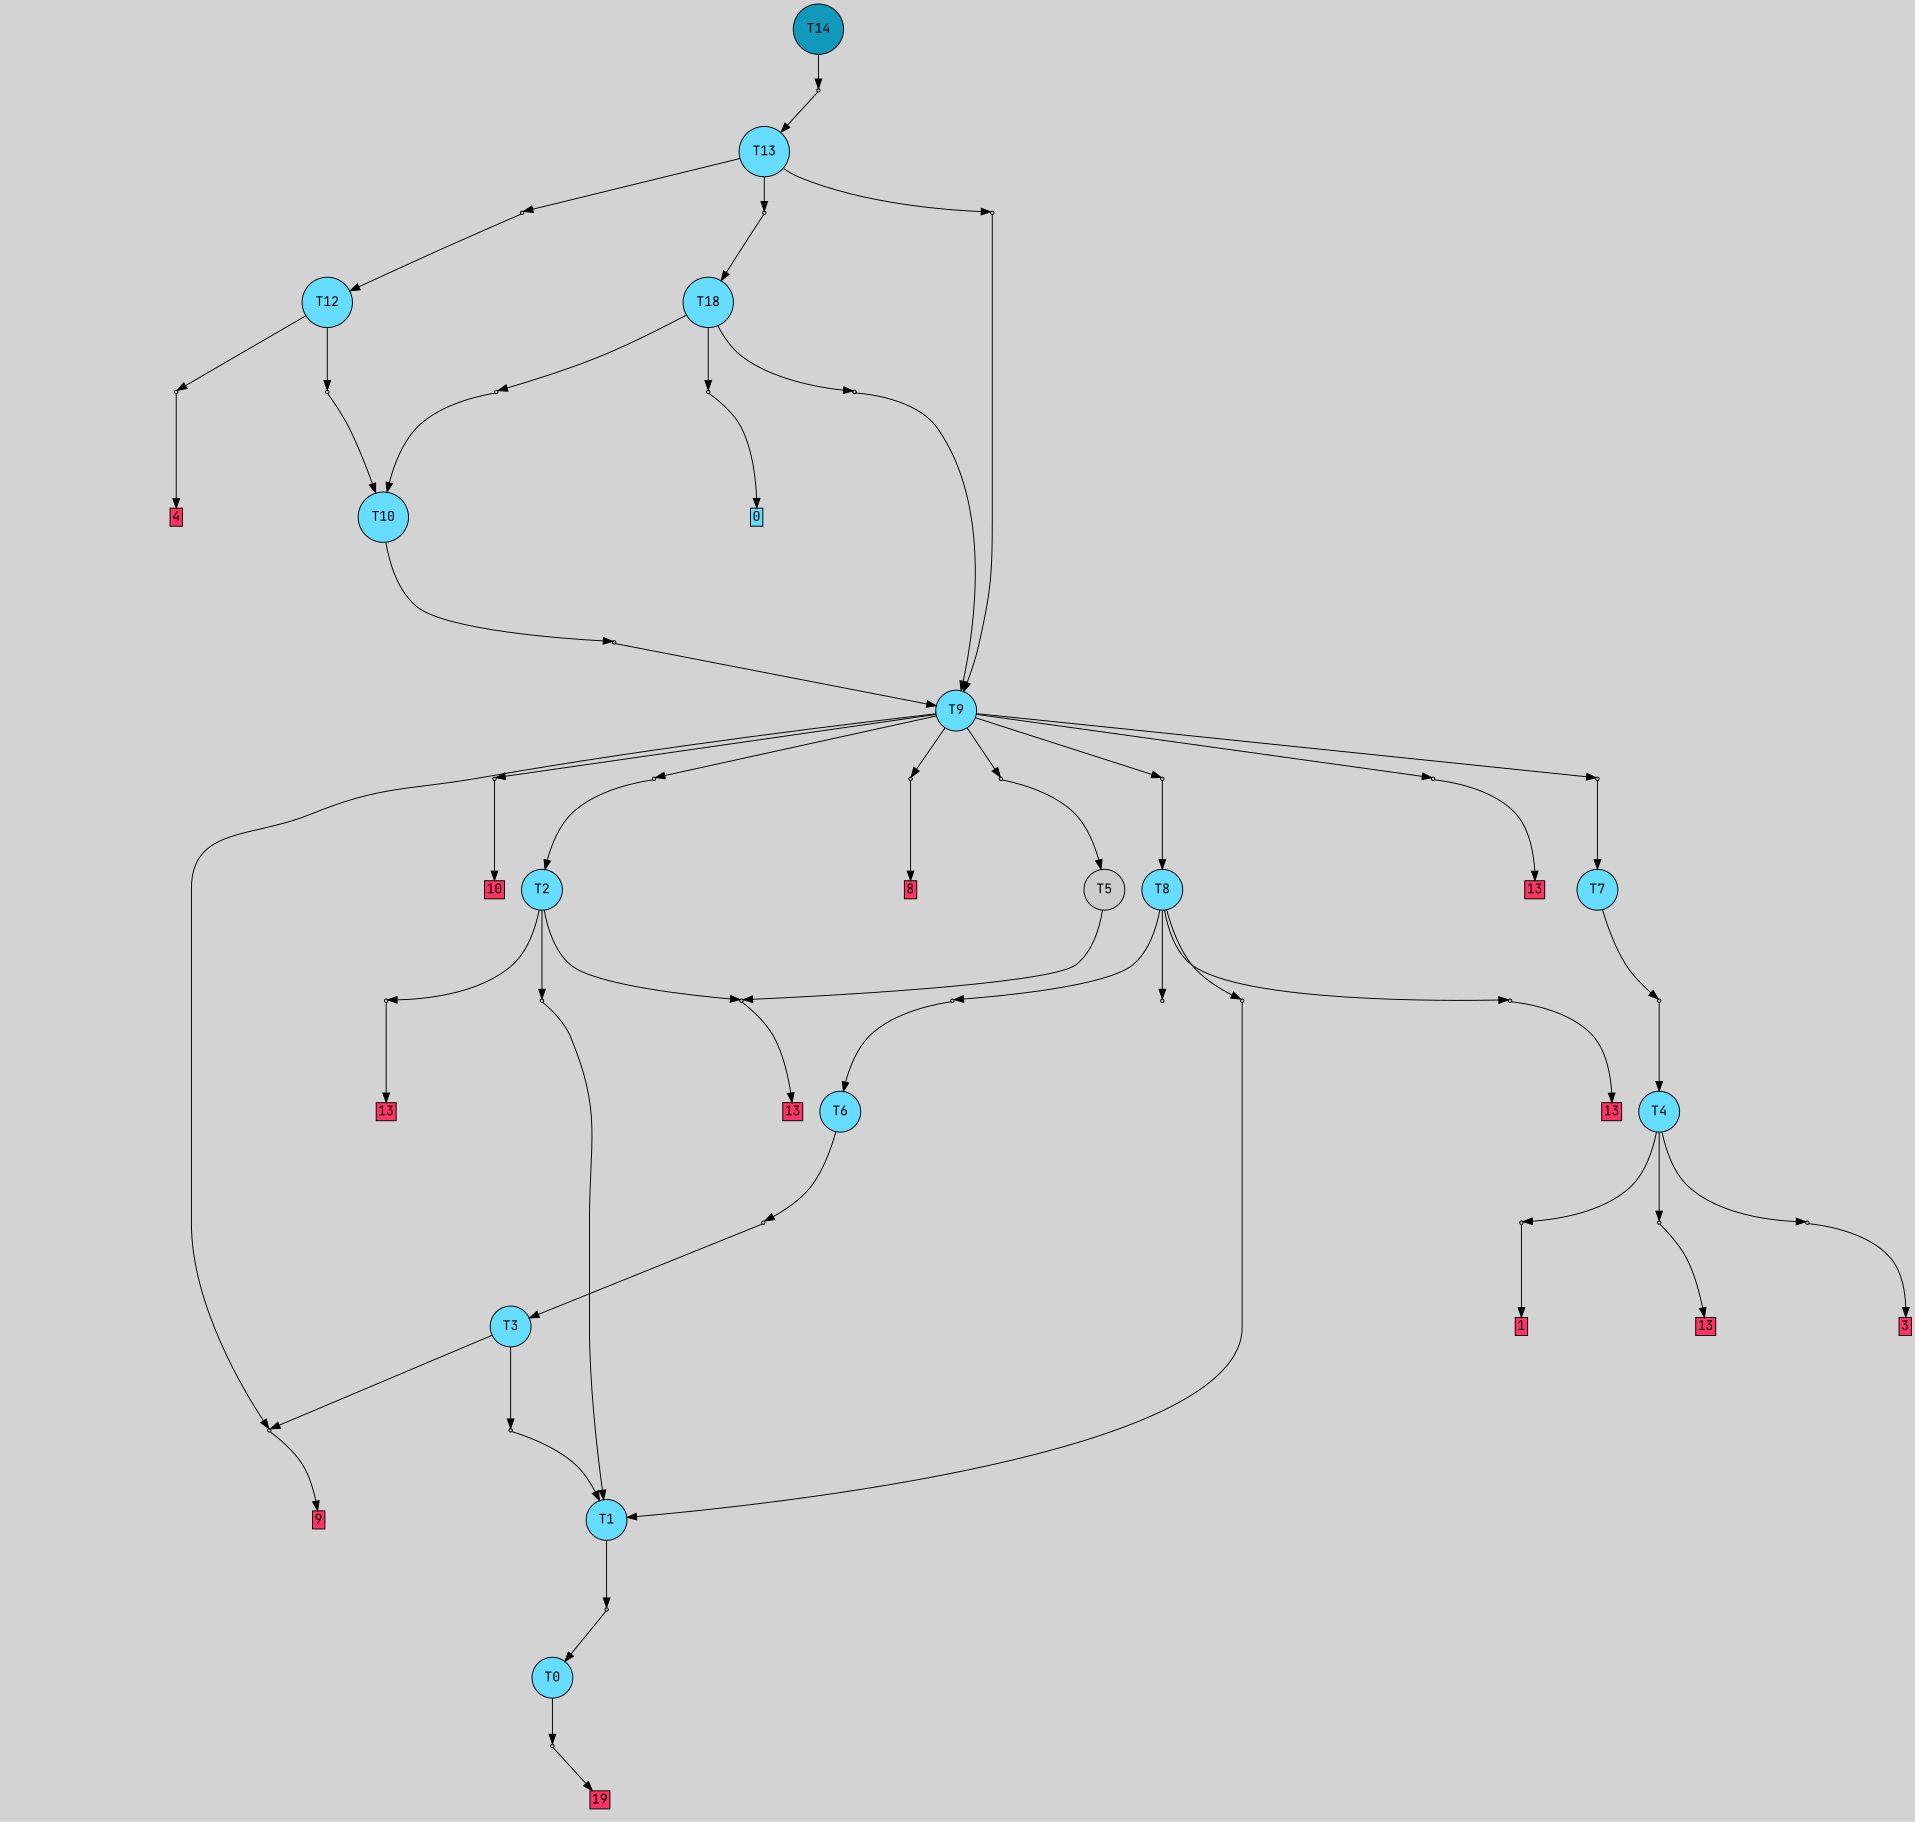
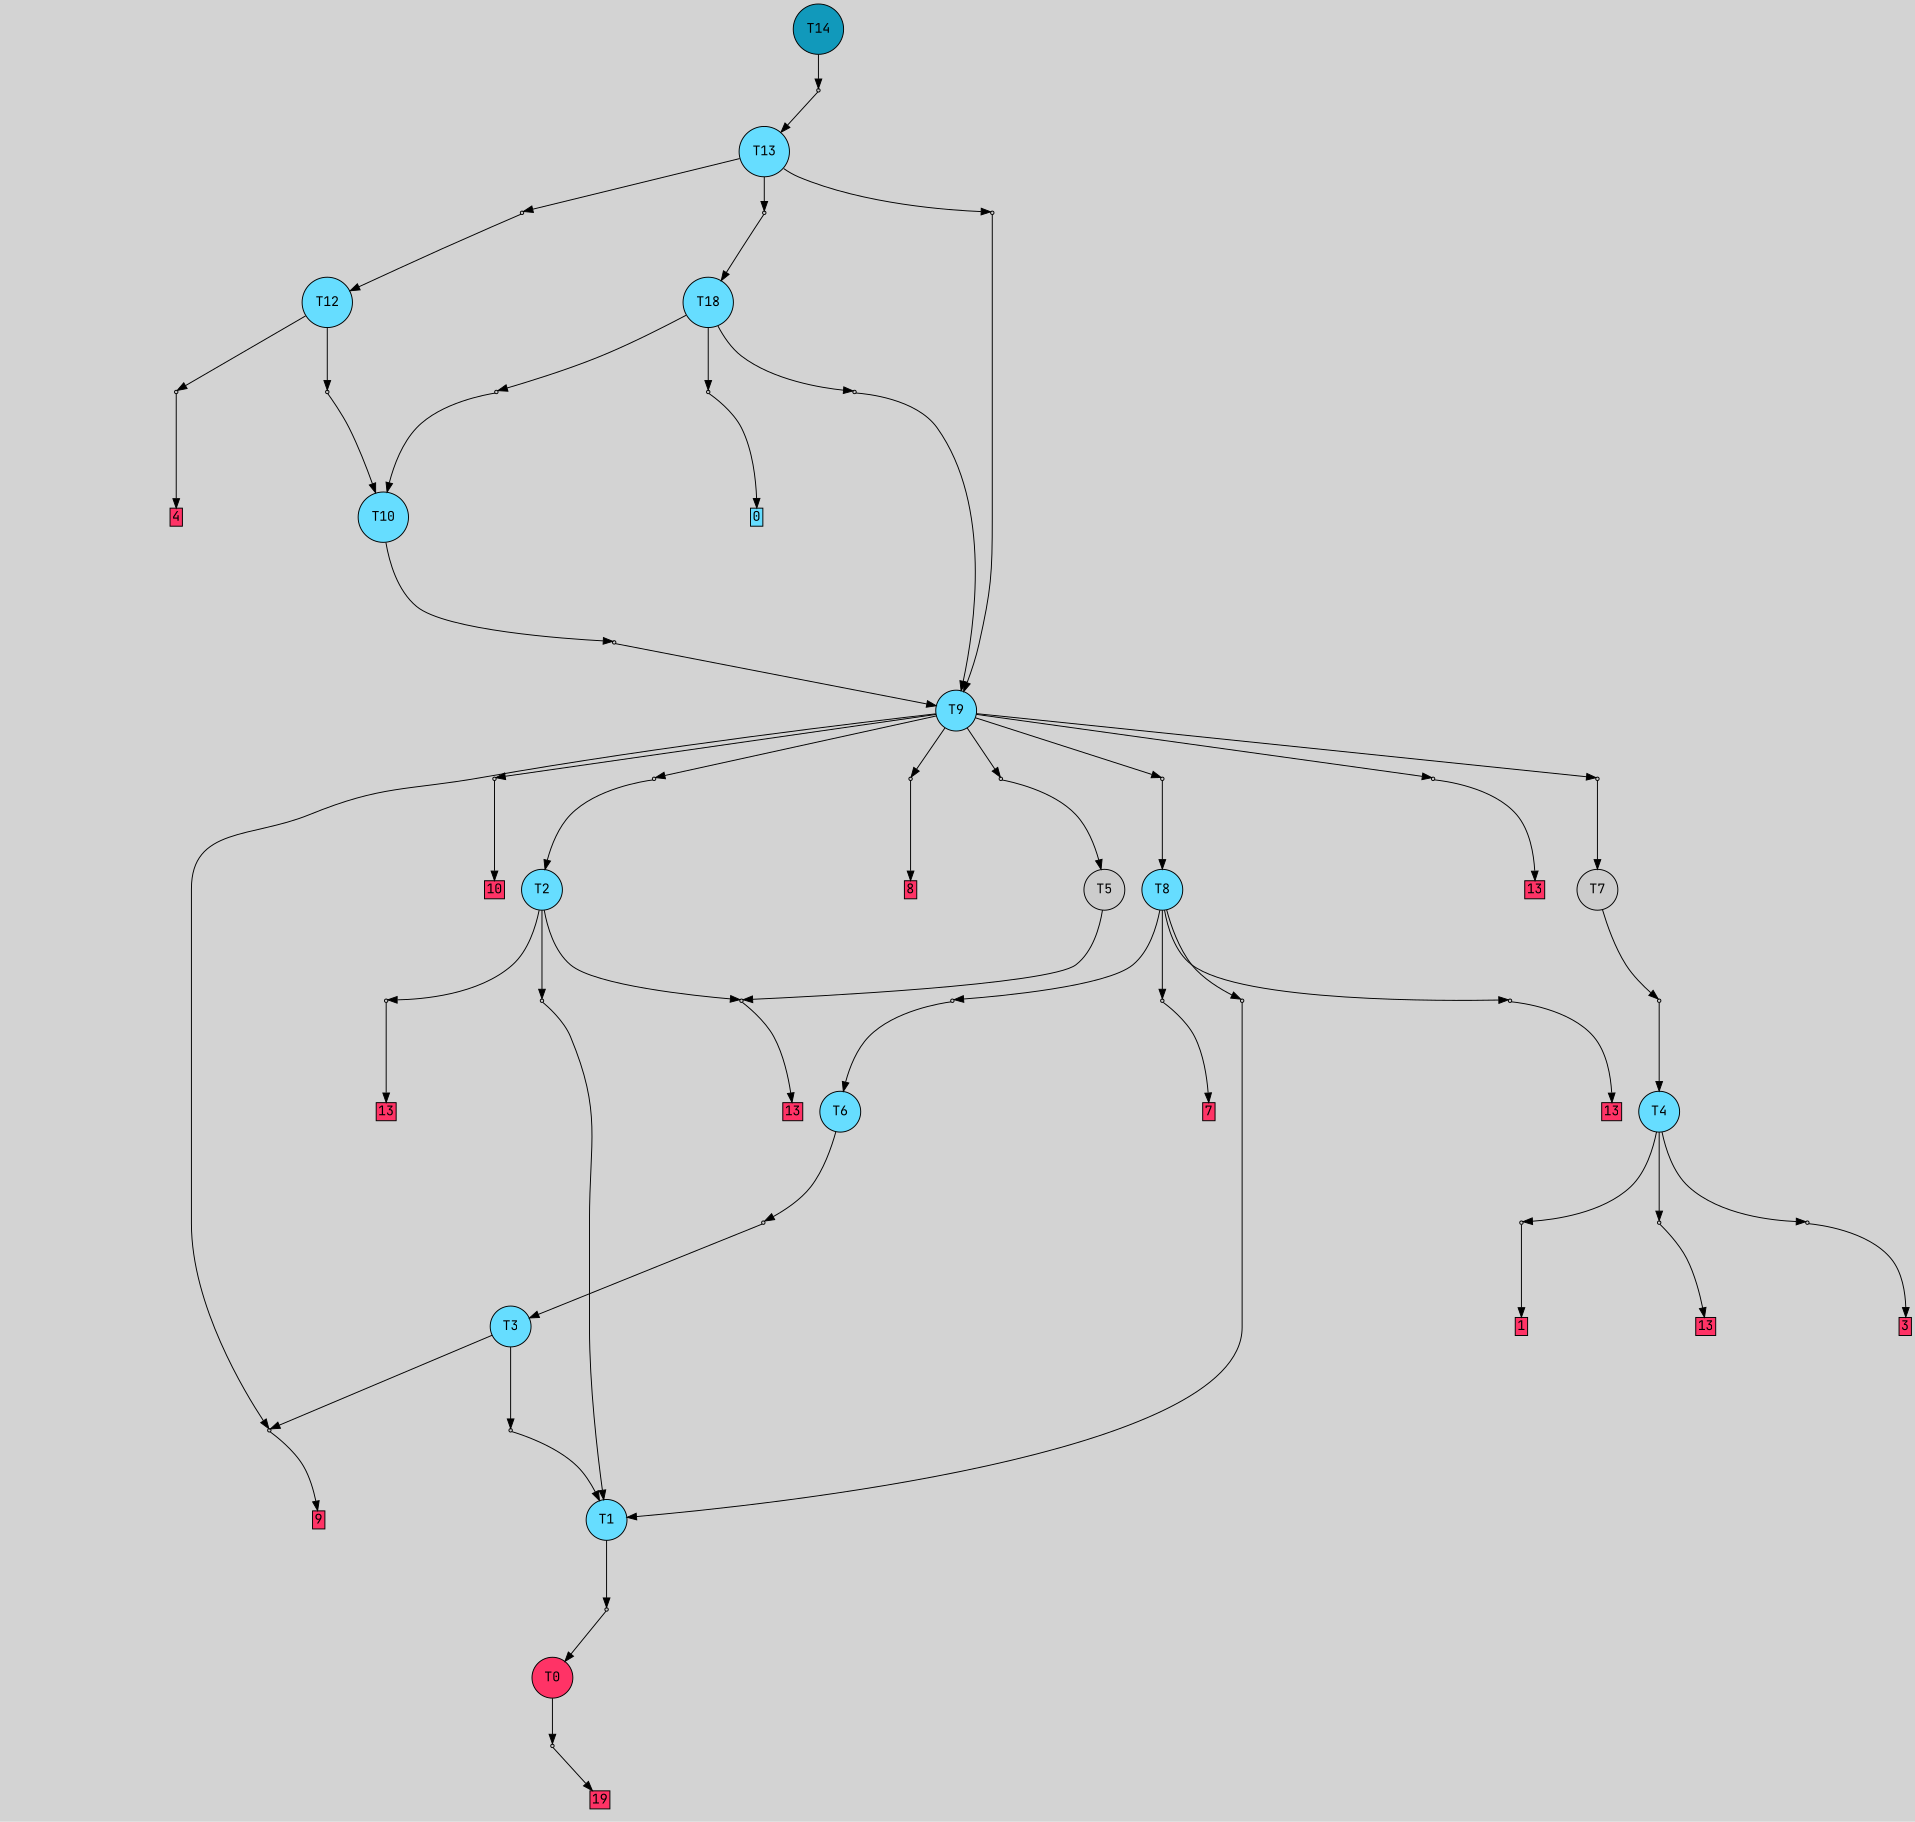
(1597, 890) -> (1597, 890)
none -> (1209, 1112)
(552, 1678) -> (552, 1678)
